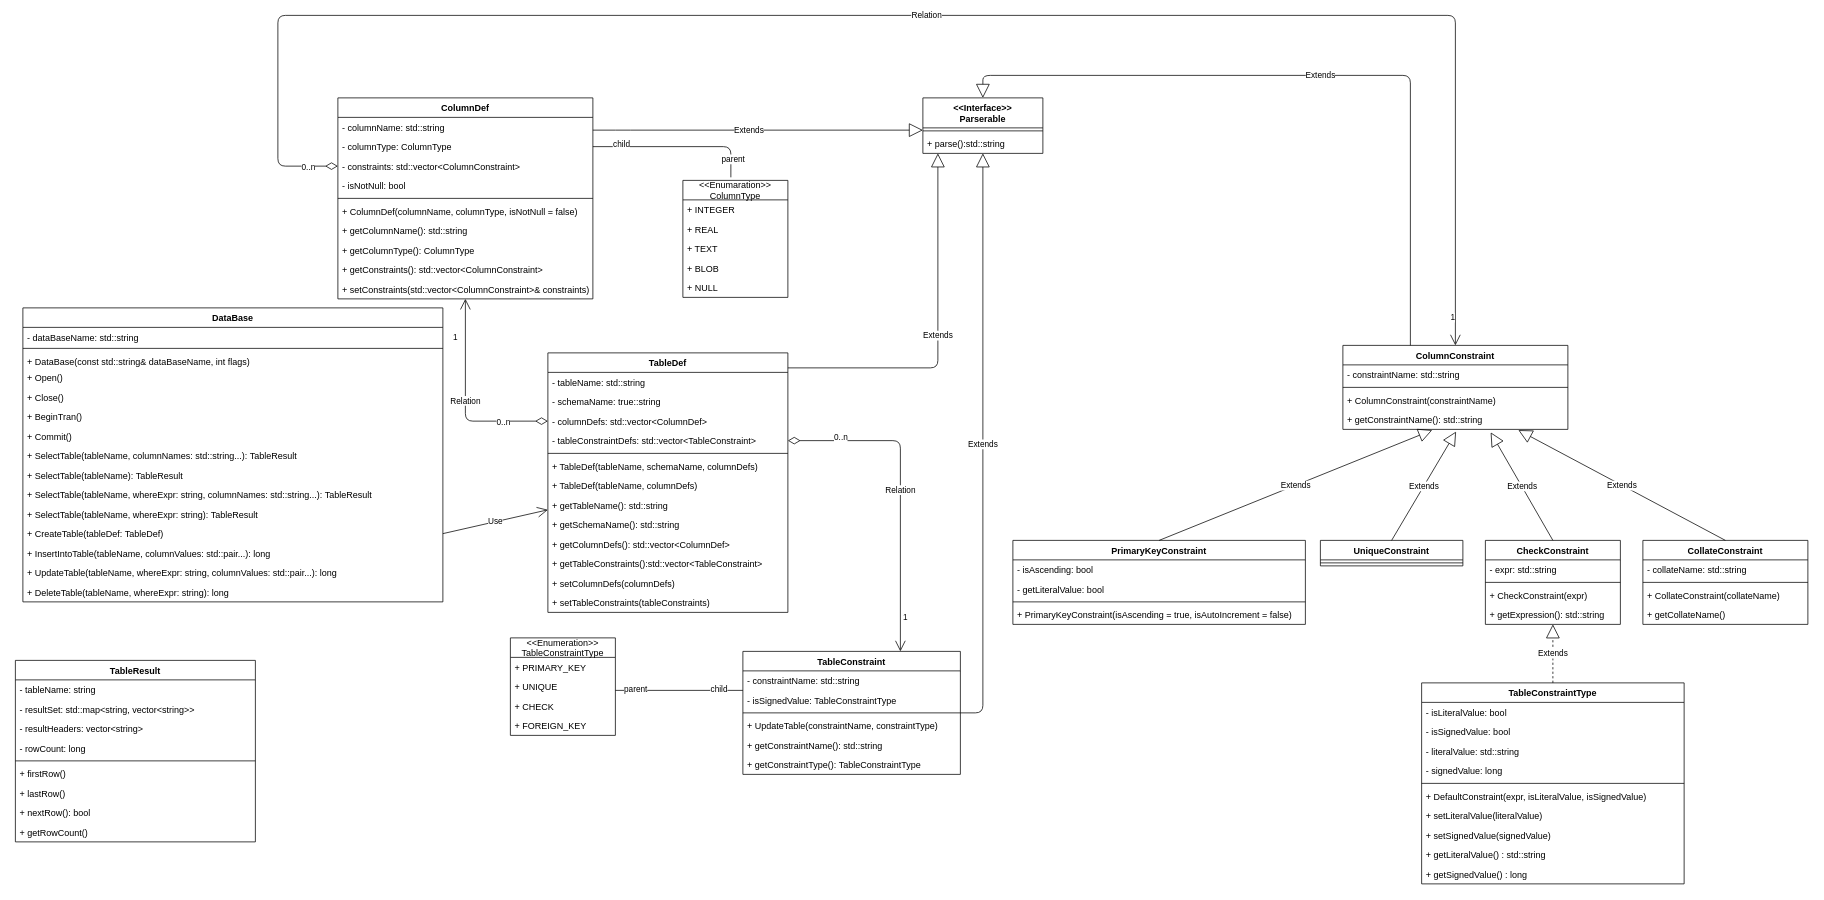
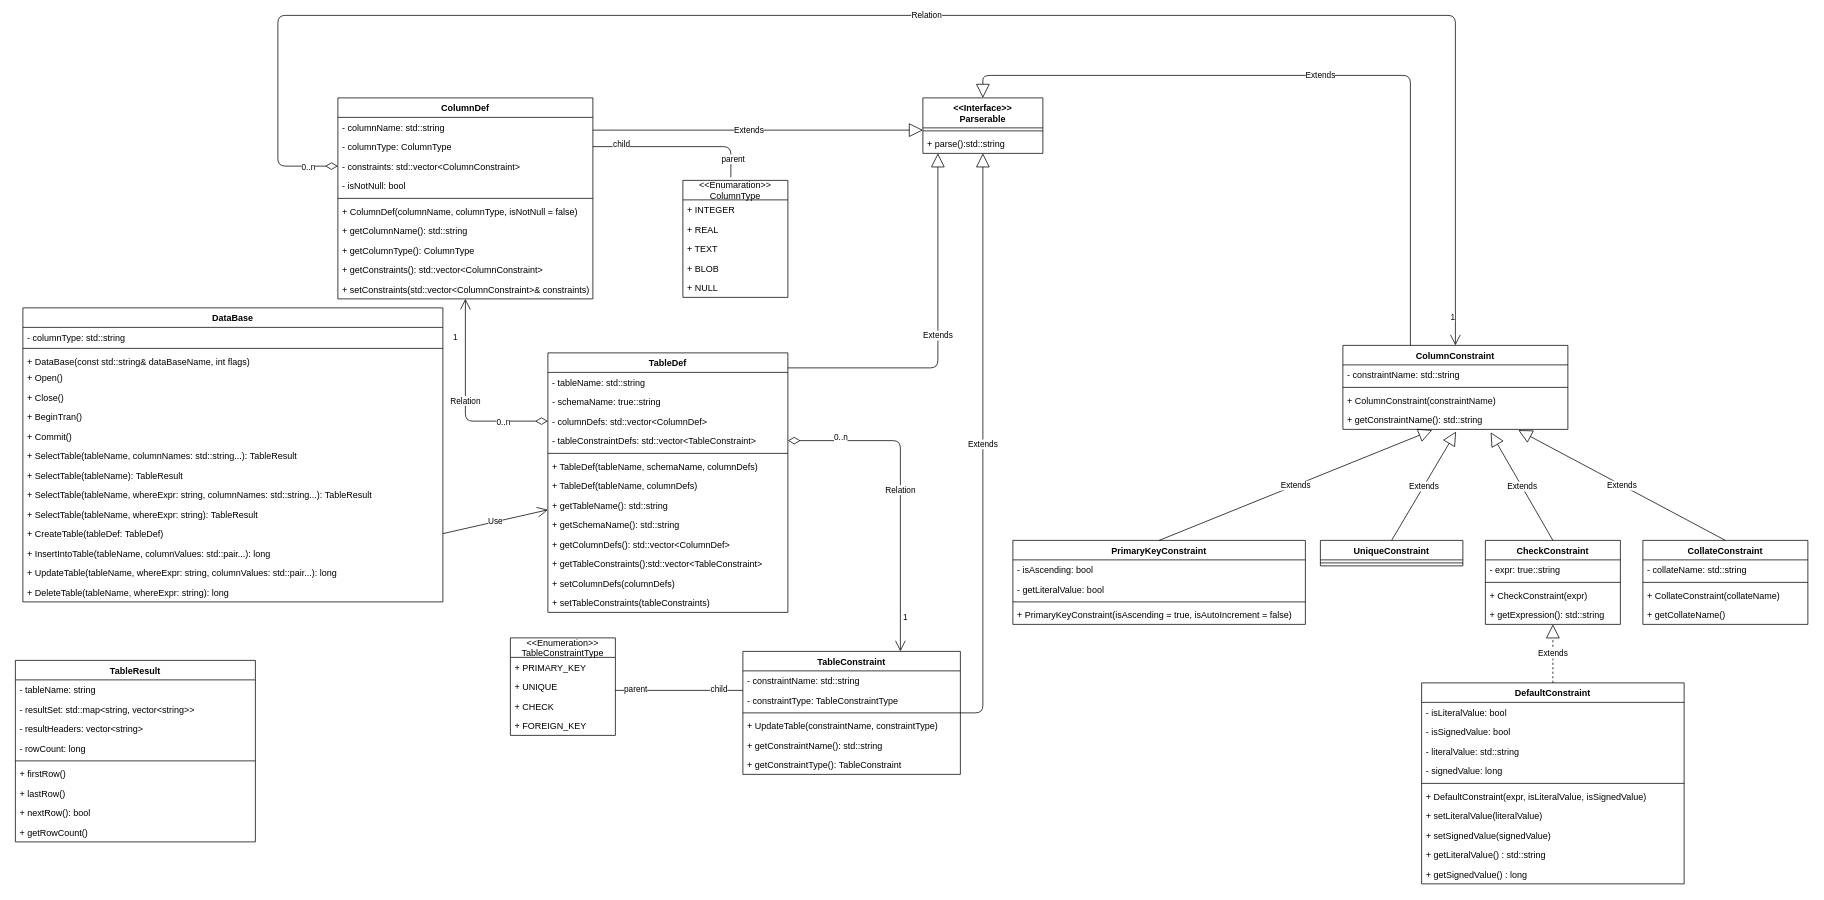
(88, 338) -> (82, 338)
(1530, 570) -> (1533, 570)
(1553, 693) -> (1553, 693)
(828, 701) -> (833, 701)
(846, 765) -> (836, 765)
